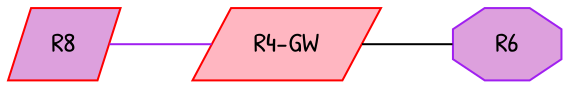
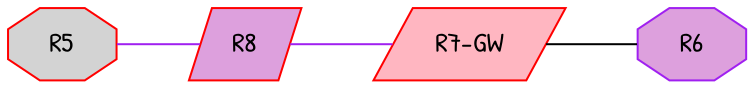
none -> (62, 44)
(287, 44) -> (470, 44)
